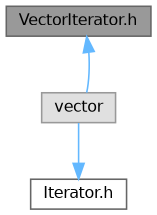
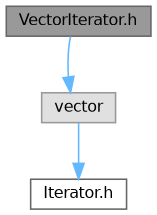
(89, 73) -> (68, 57)
